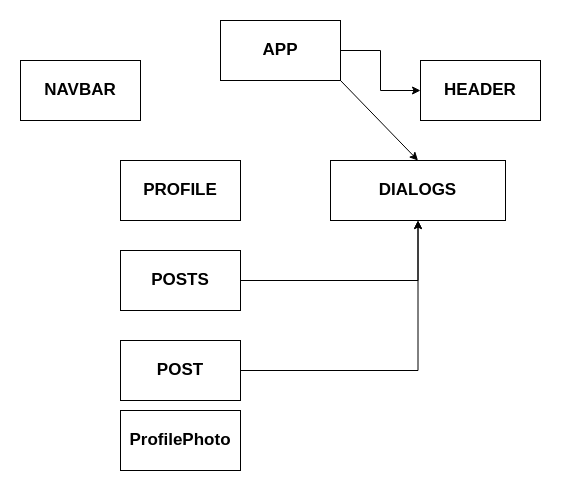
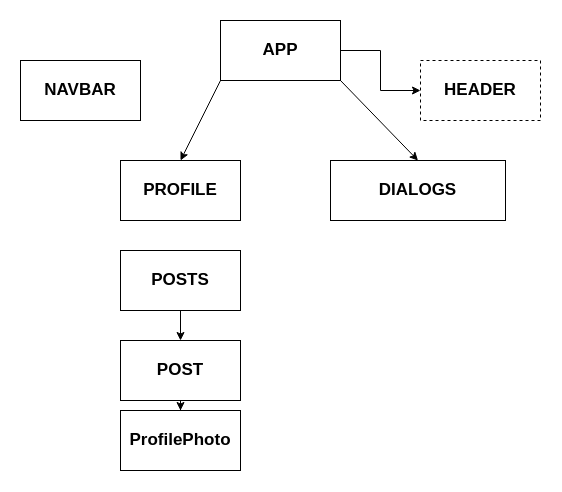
(481, 91) -> (481, 91)
none -> (202, 117)
(328, 281) -> (181, 330)
(373, 371) -> (181, 406)
